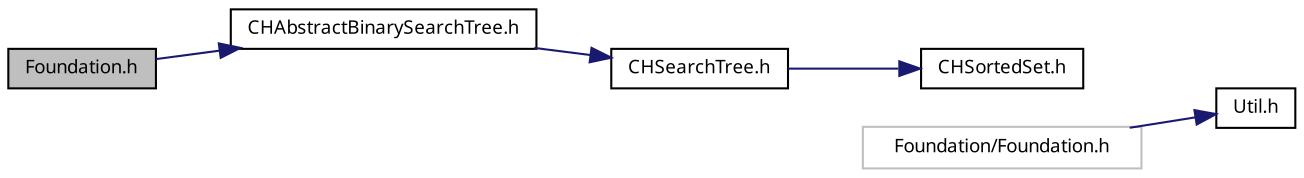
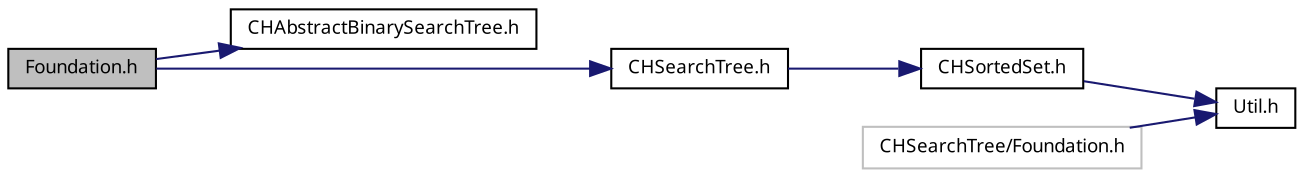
(562, 51) -> (373, 69)
none -> (1139, 90)
(1002, 148) -> (1002, 148)
